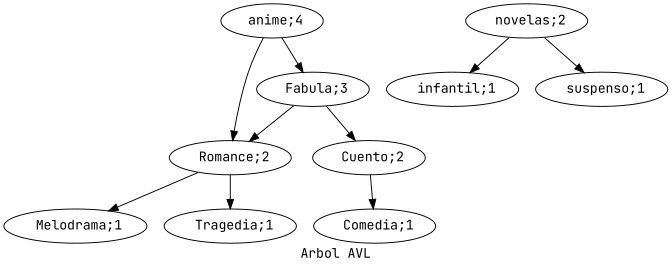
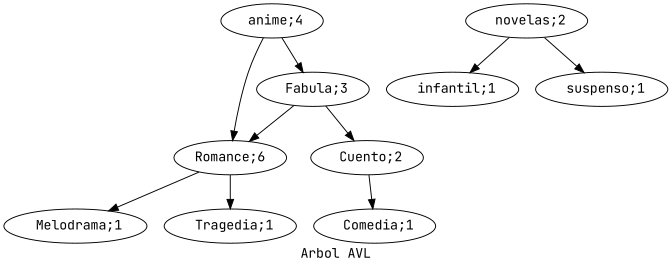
(230, 158) -> (230, 158)
